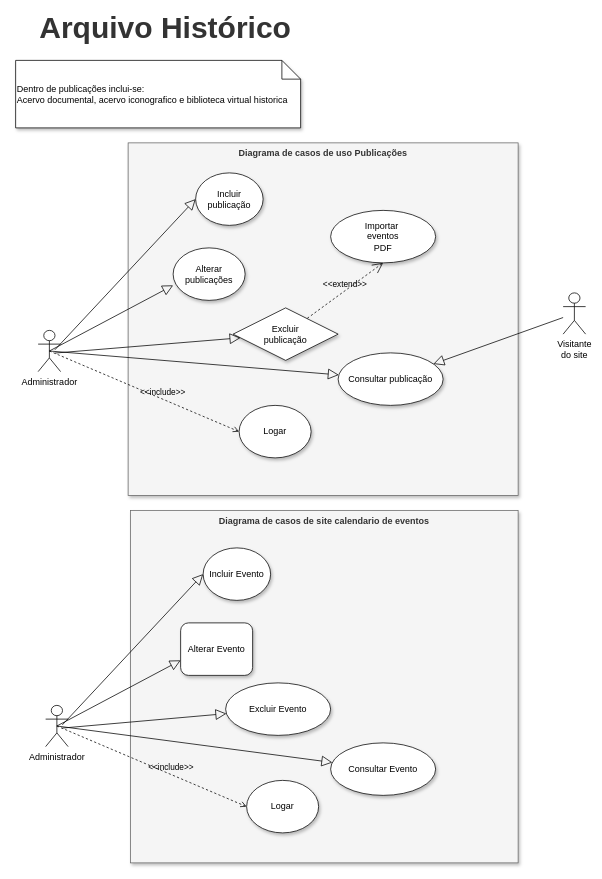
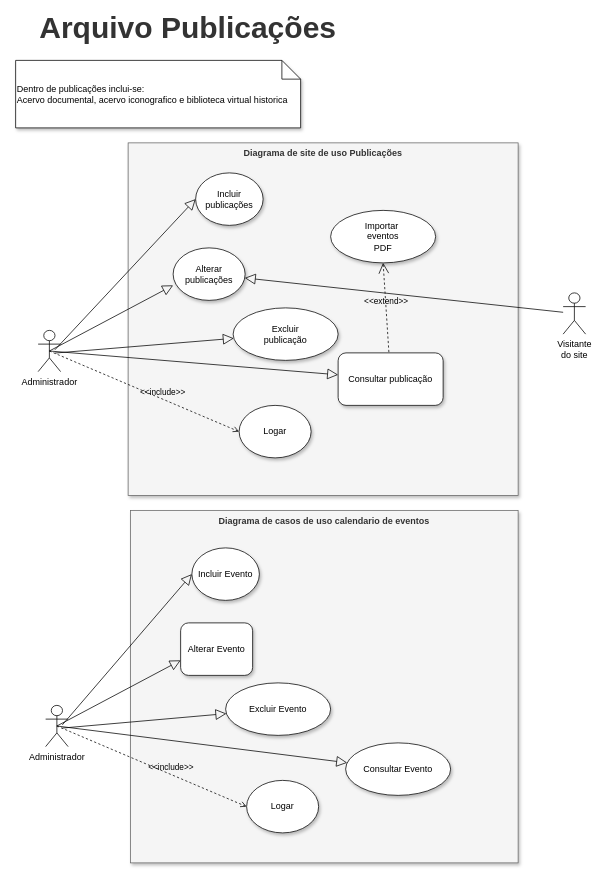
(167, 27) -> (183, 27)
(323, 154) -> (323, 154)
(229, 199) -> (229, 199)
(344, 291) -> (386, 309)
(285, 334) -> (285, 334)
(503, 339) -> (409, 296)
(390, 379) -> (390, 379)
(324, 521) -> (324, 521)
(237, 574) -> (225, 574)
(383, 769) -> (398, 769)
